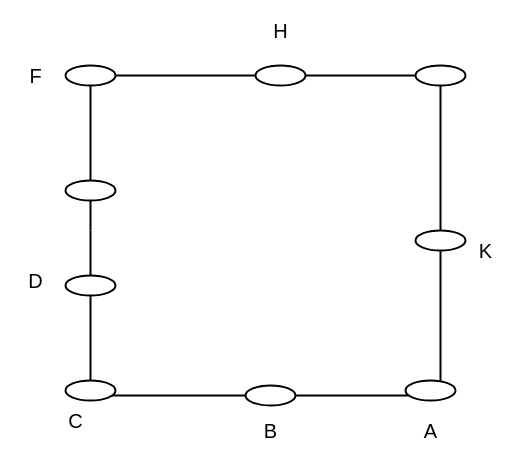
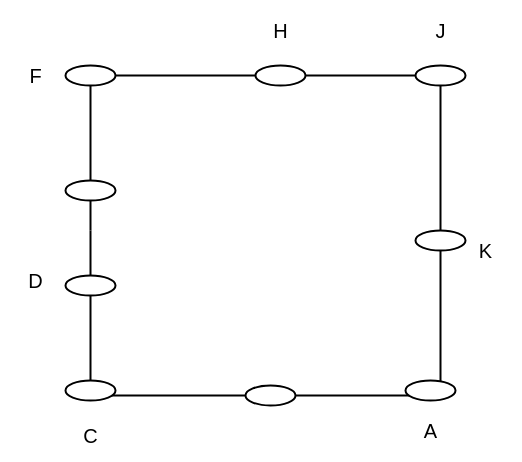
none -> (441, 31)
(76, 421) -> (91, 436)
(271, 431) -> none
